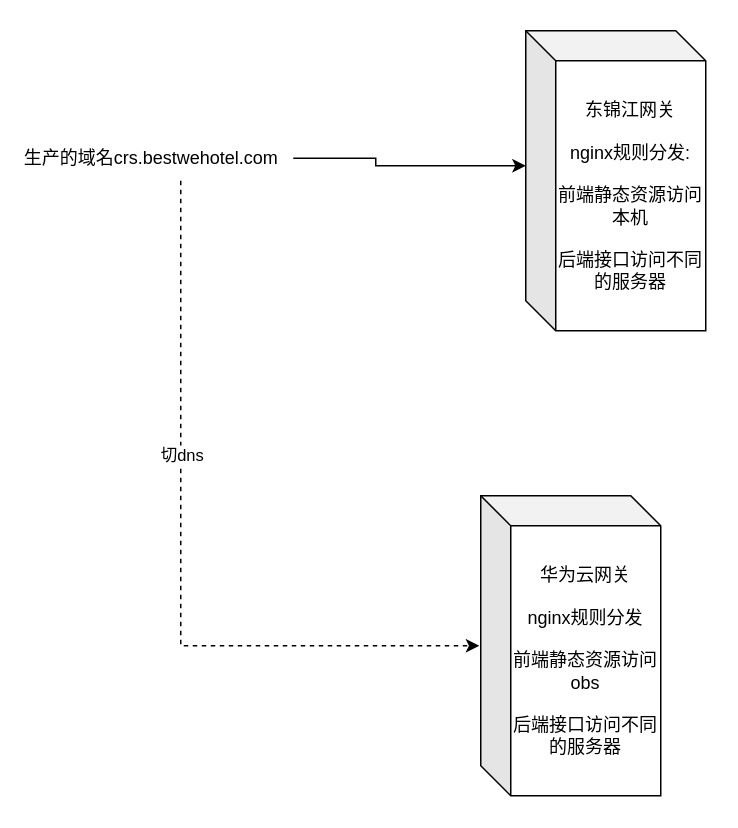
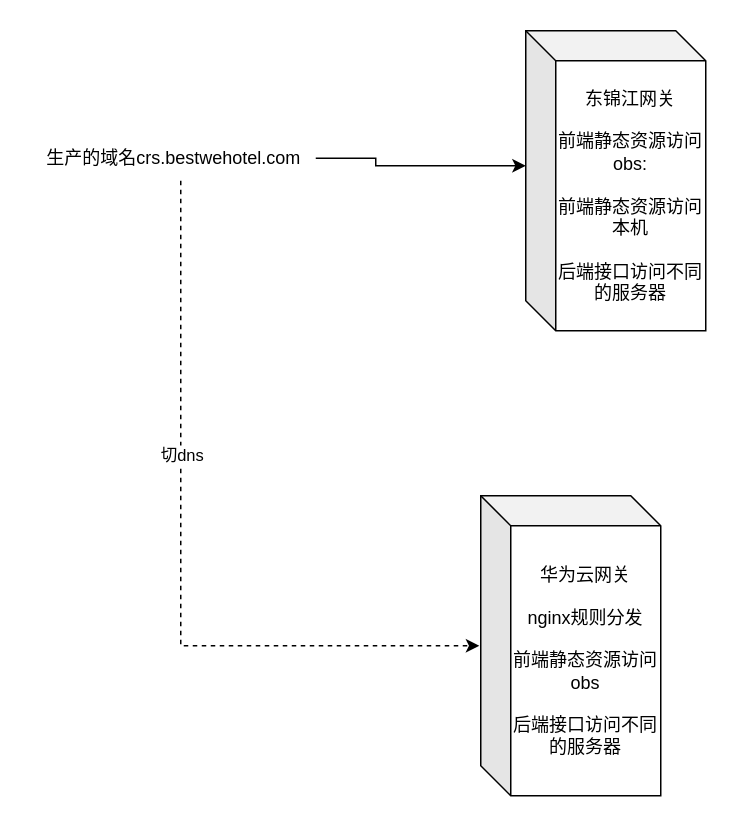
(151, 158) -> (173, 158)
(631, 196) -> (631, 196)
